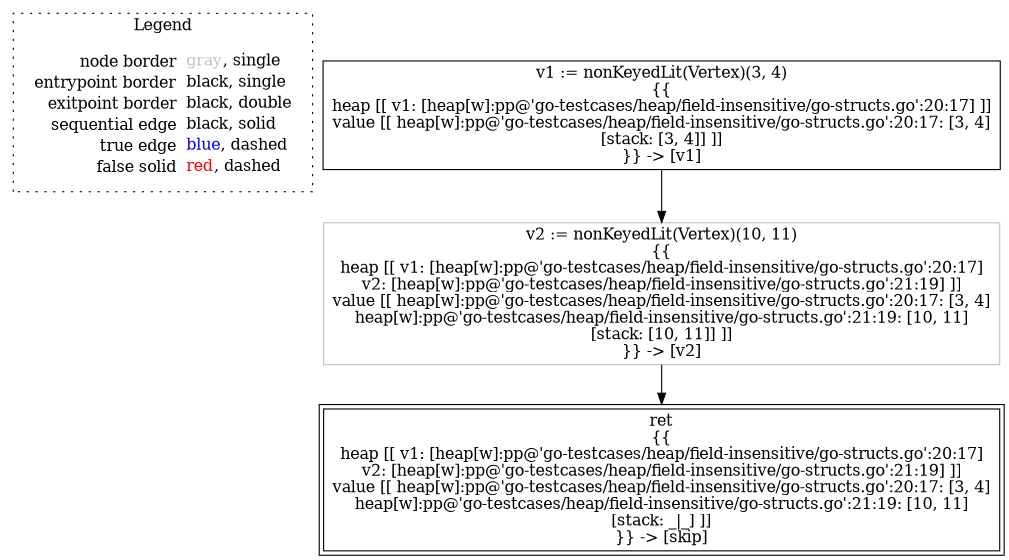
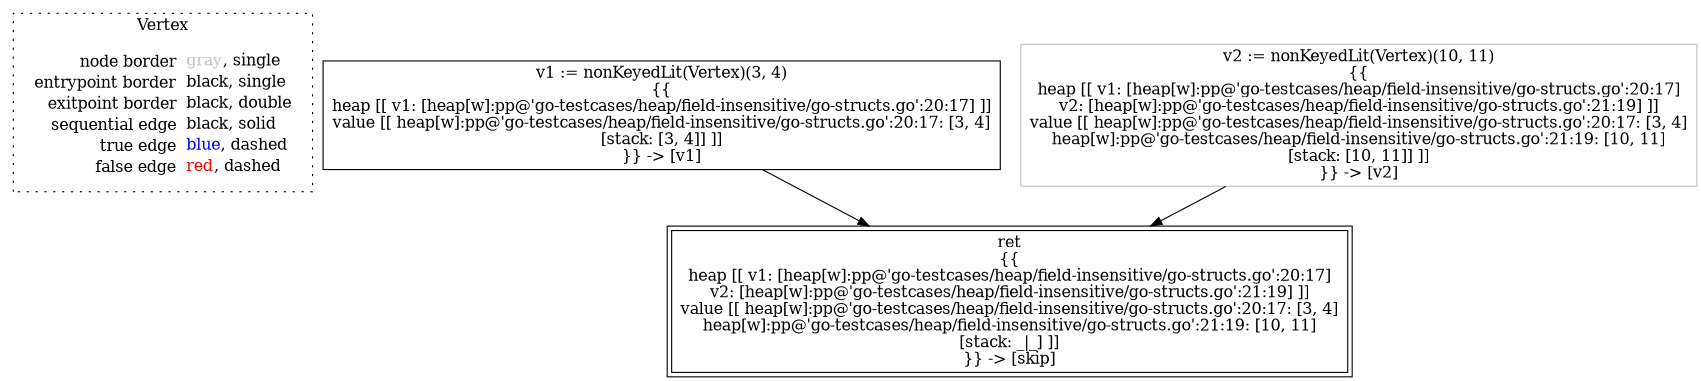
(163, 26) -> (163, 26)
(139, 167) -> (139, 167)
(662, 191) -> (811, 195)
